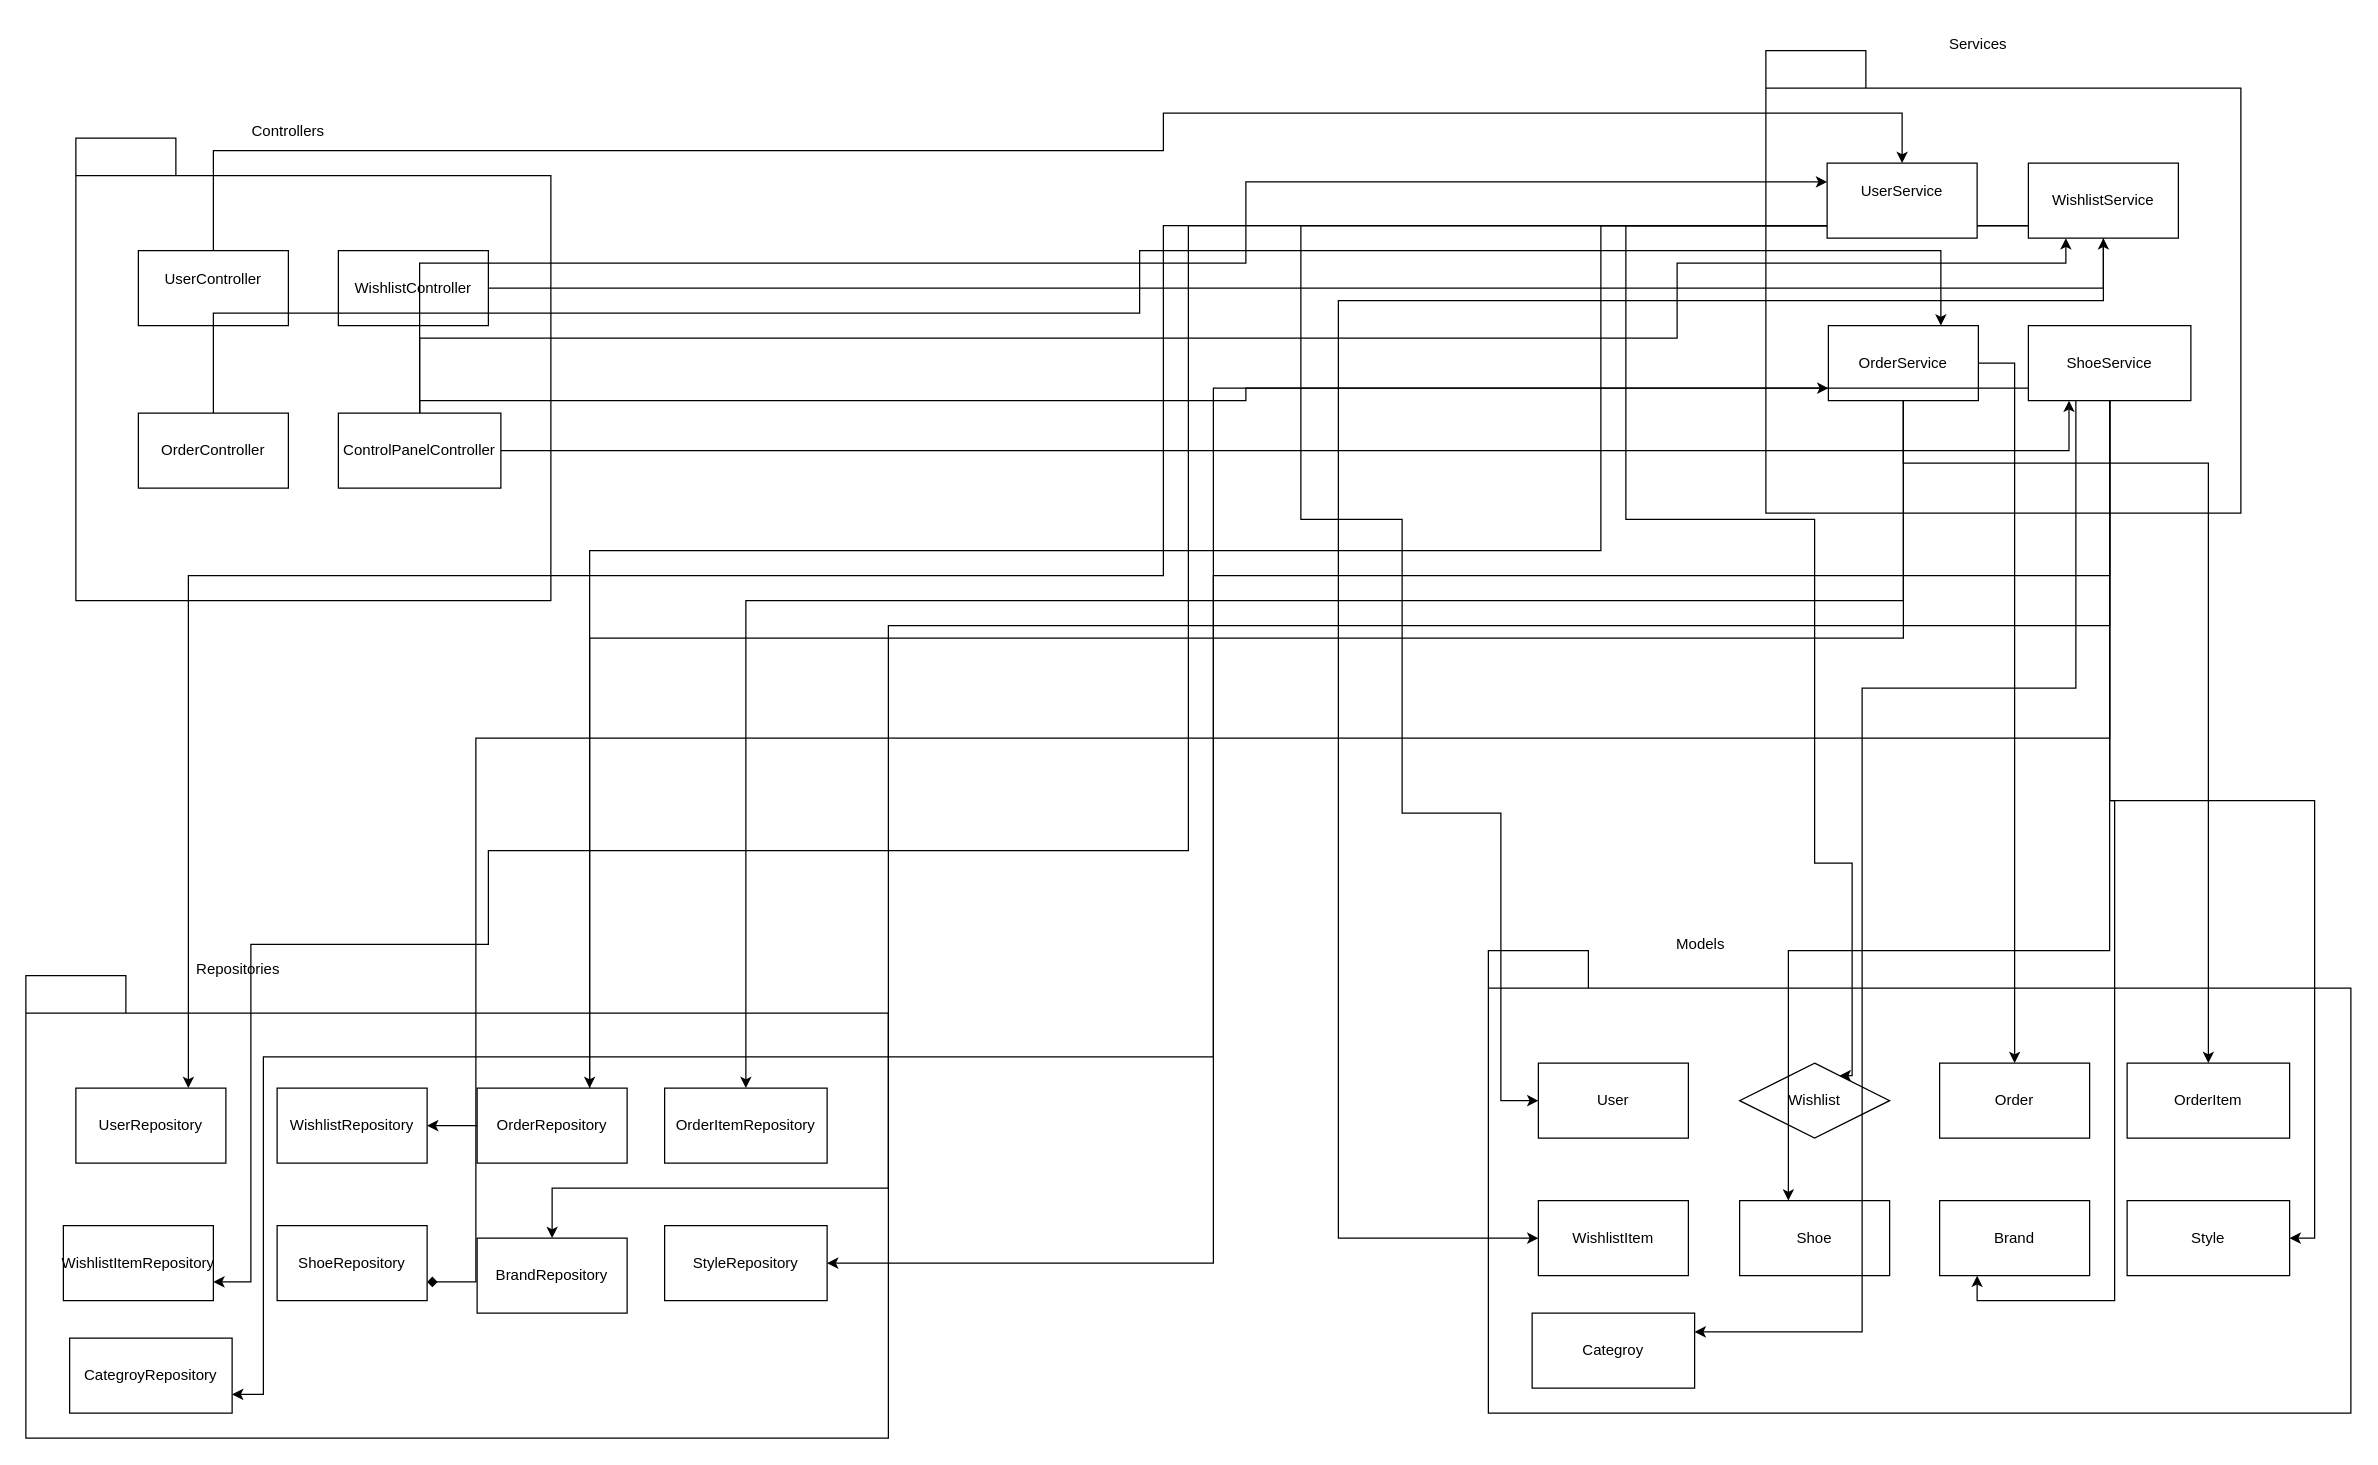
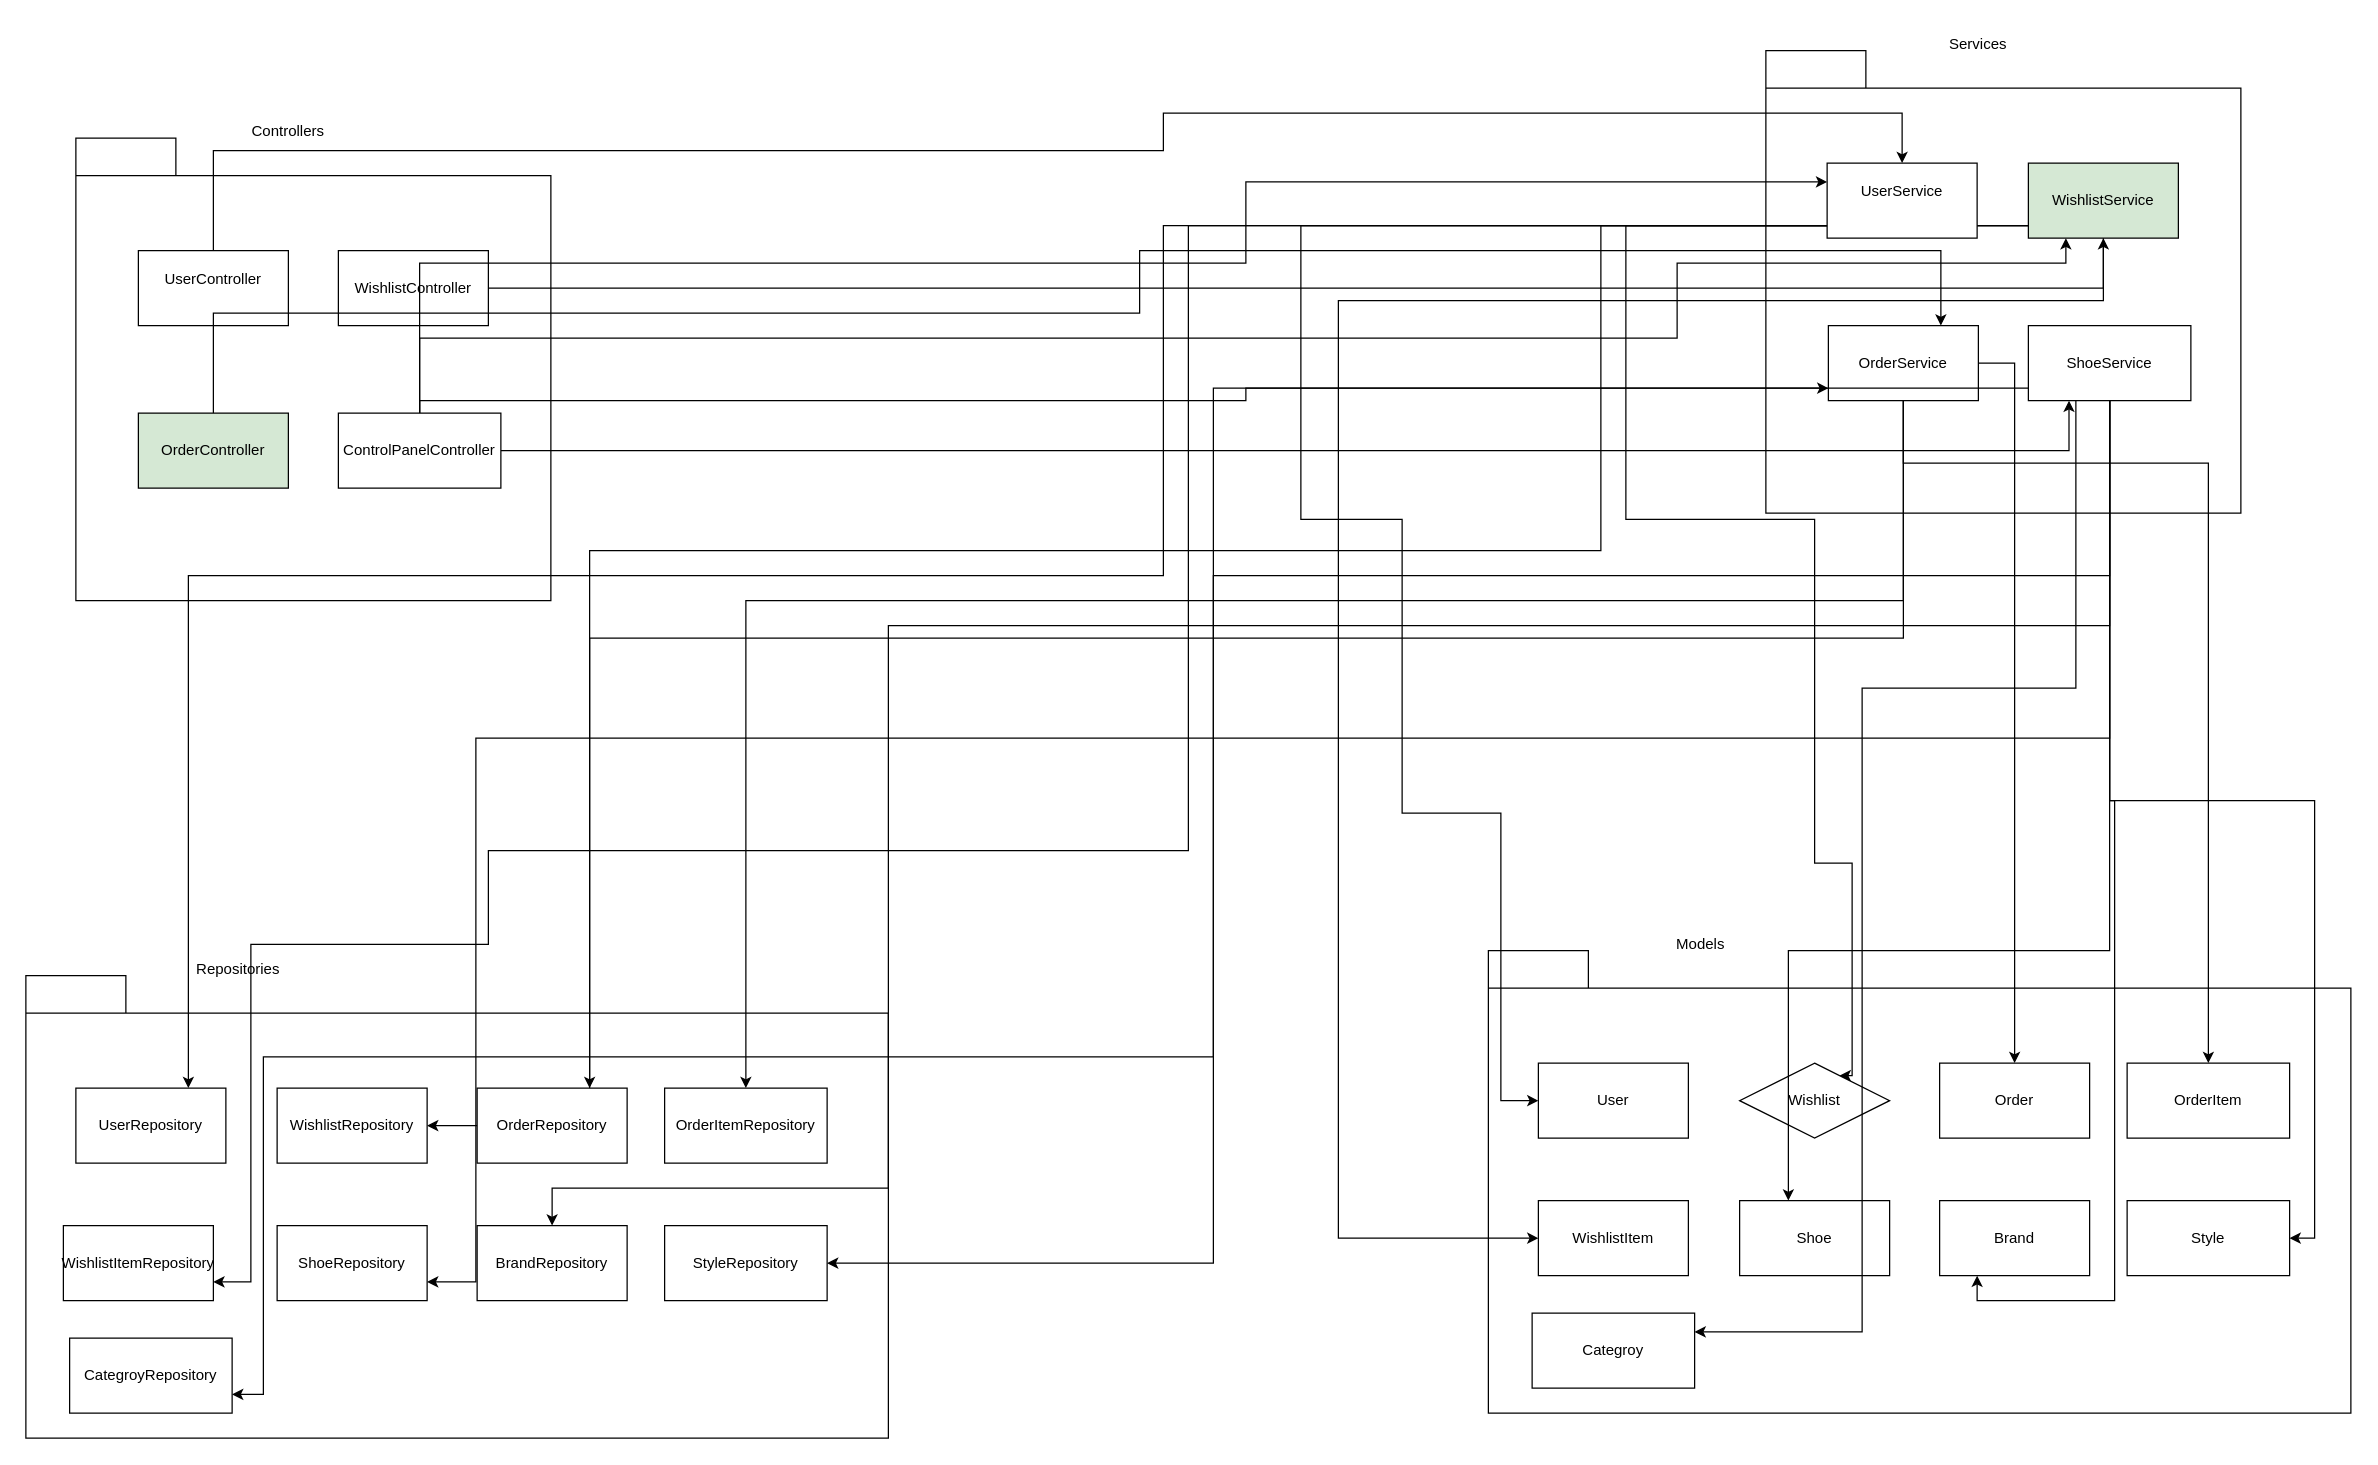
(2103, 201) -> (2103, 201)
(213, 451) -> (213, 451)
(552, 1276) -> (552, 1263)
(438, 1282) -> (437, 1282)
